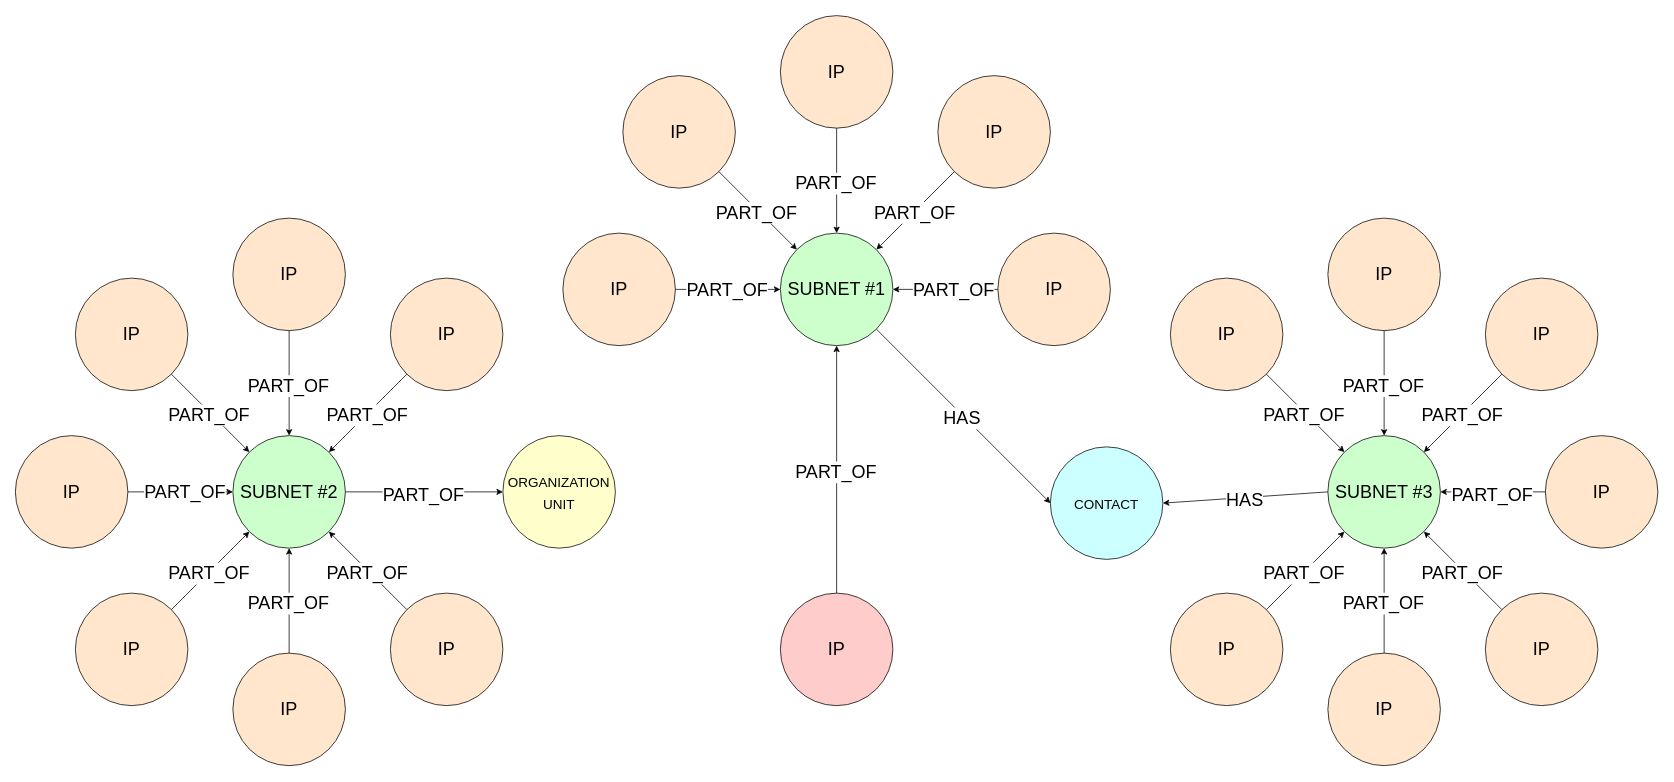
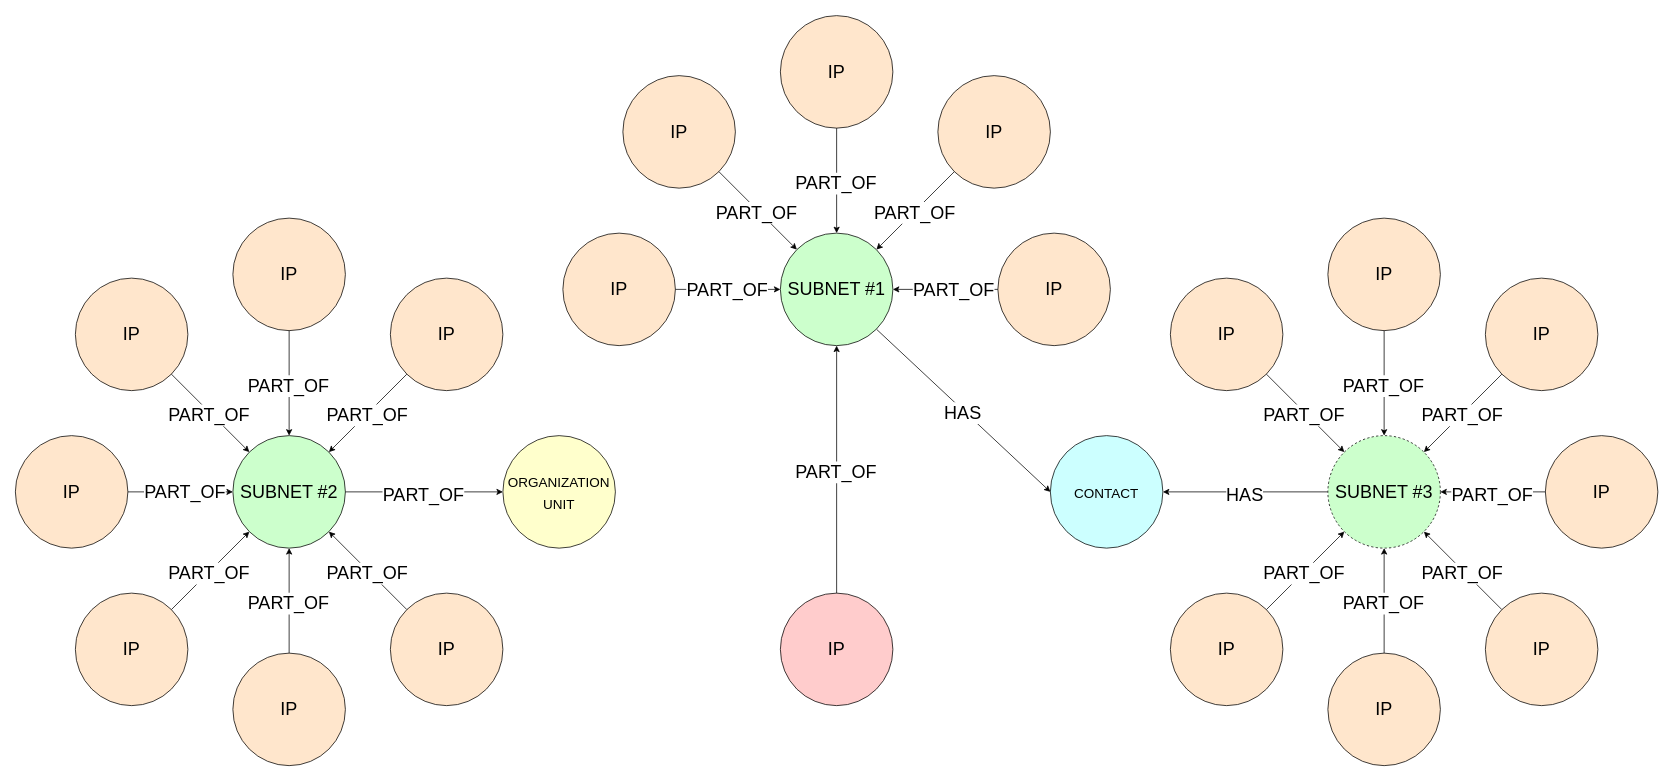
(1384, 492) -> (1384, 492)
(1107, 503) -> (1107, 492)
